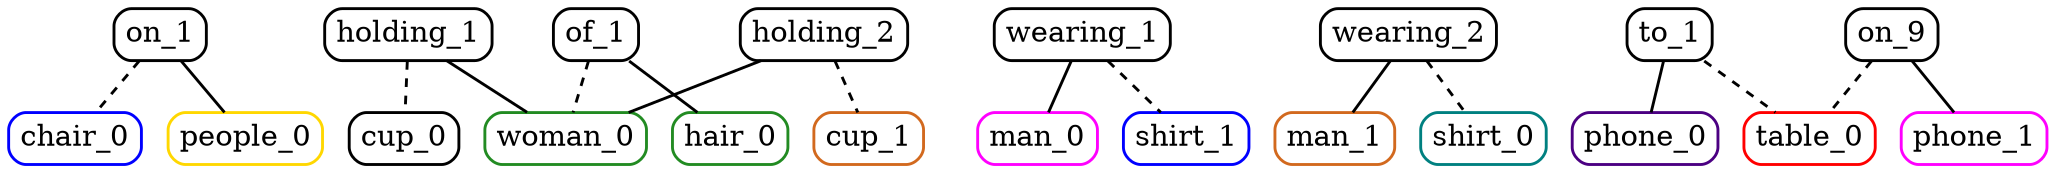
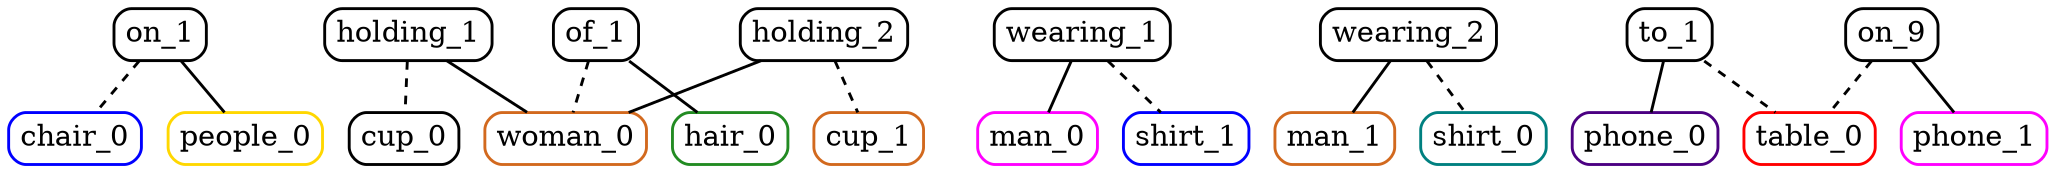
(566, 139) -> (566, 139)
